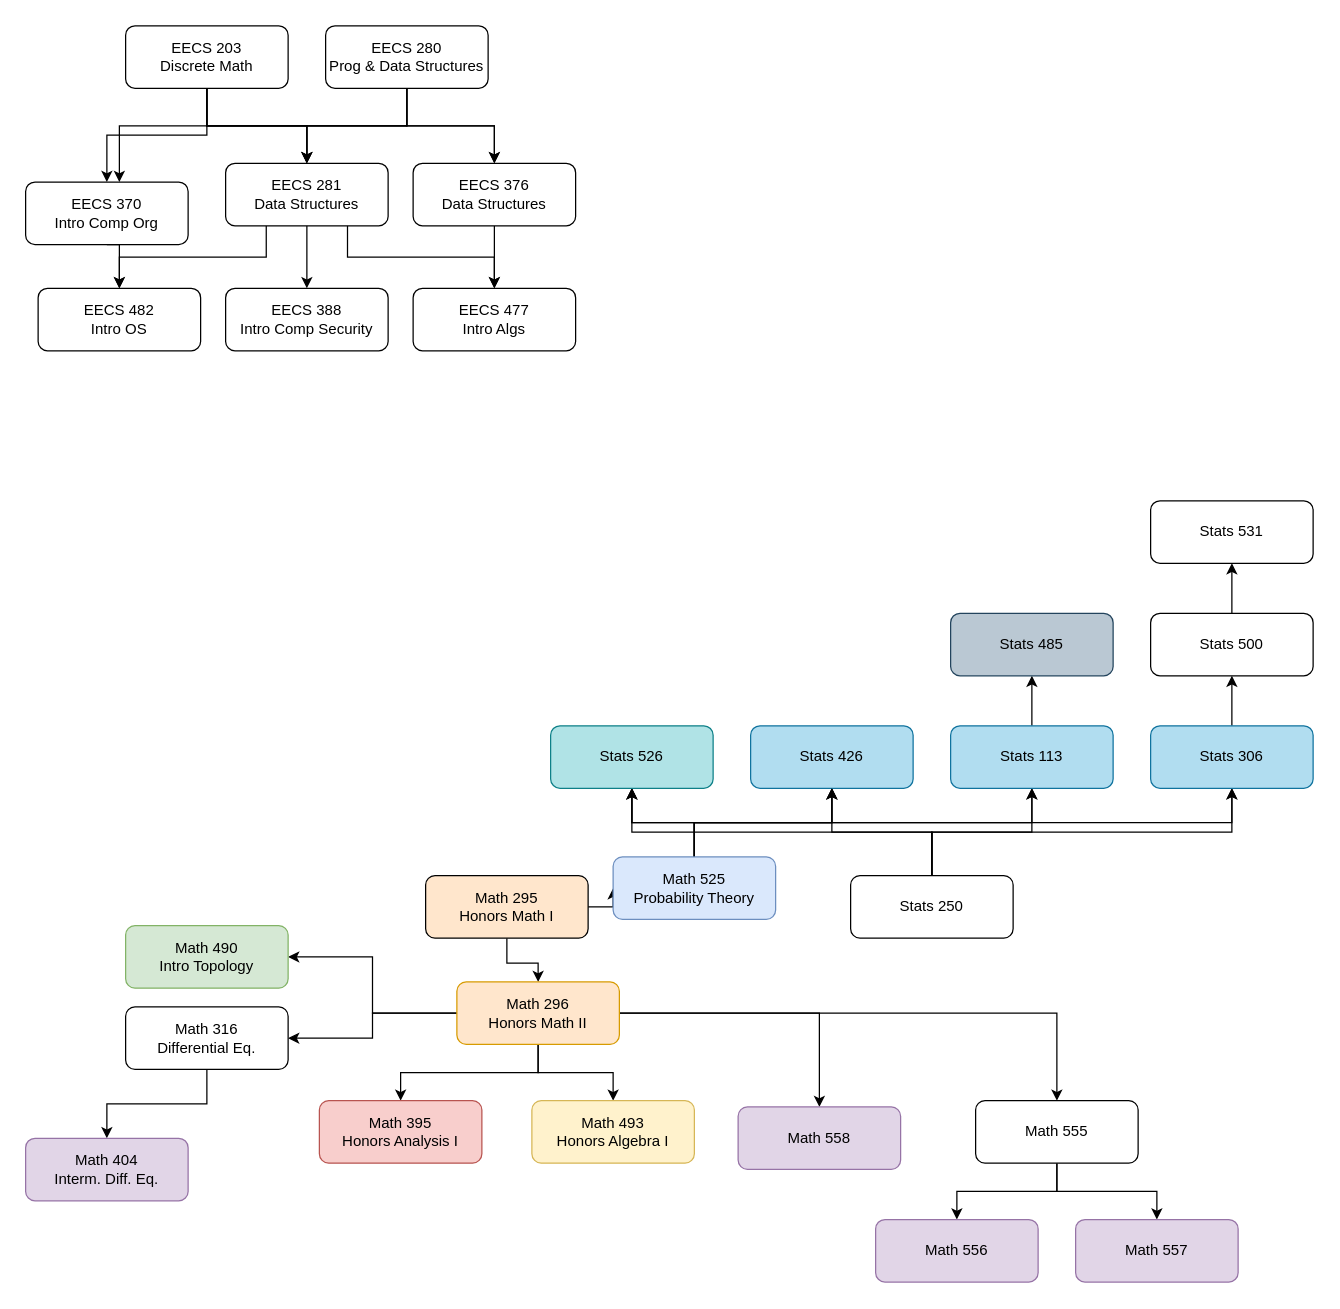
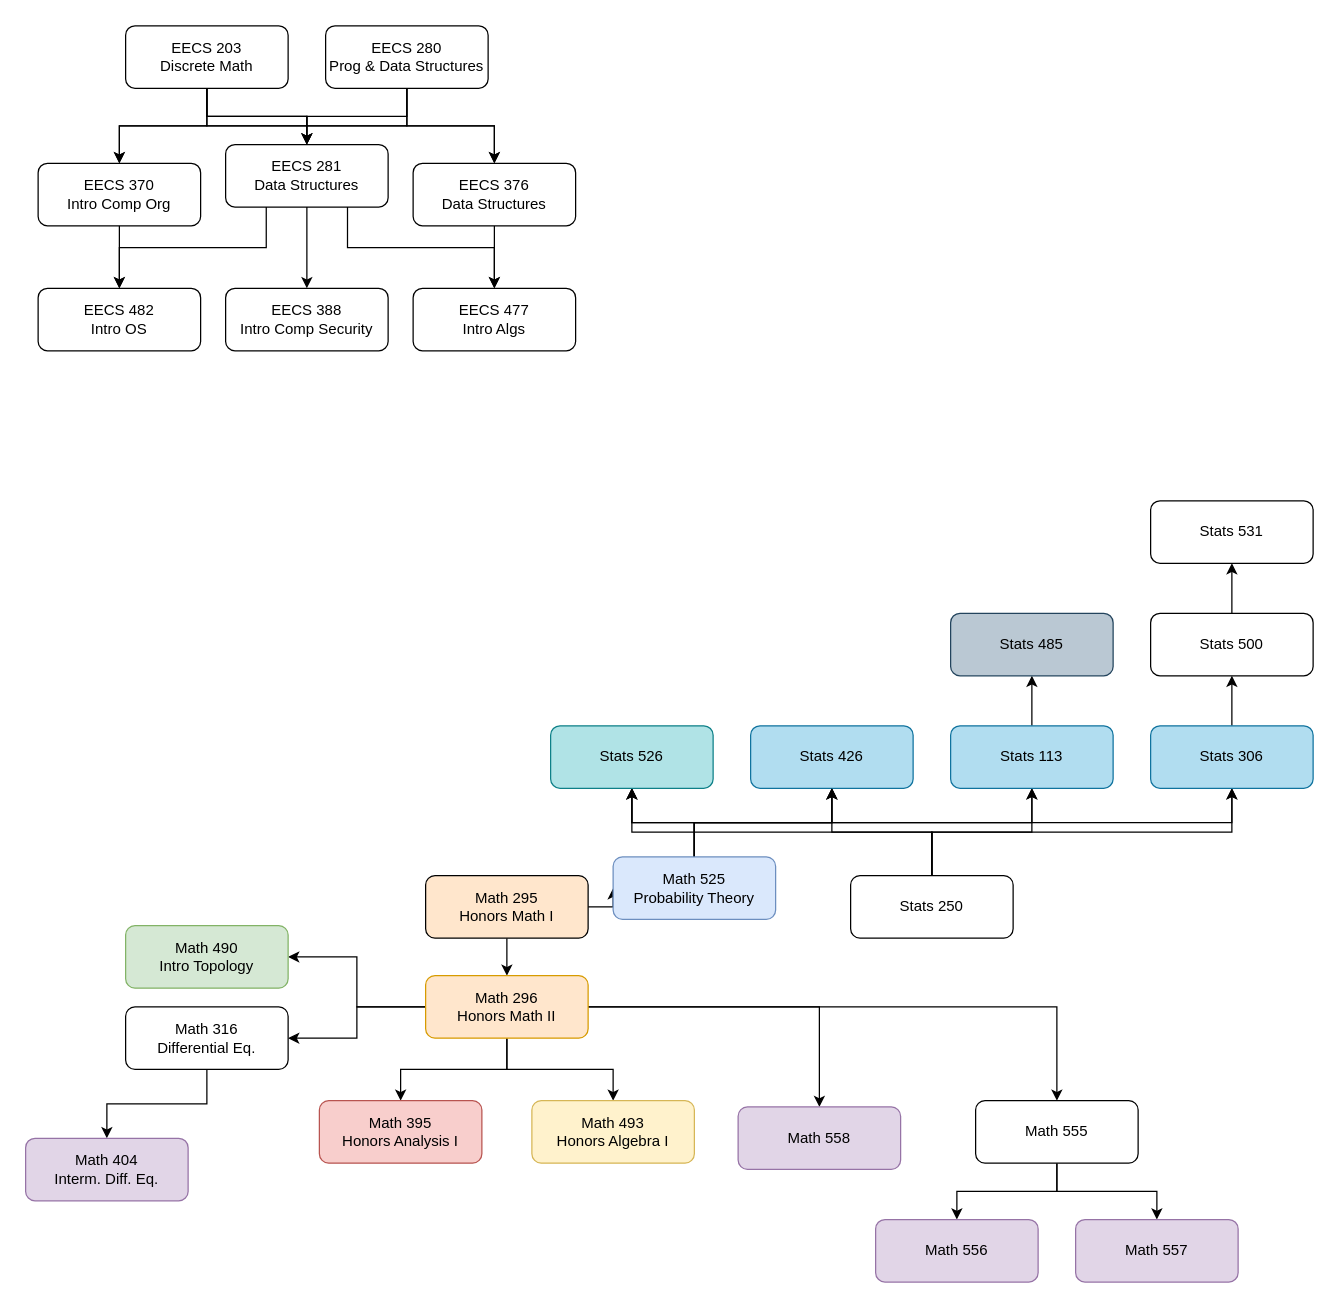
(307, 194) -> (307, 176)
(107, 213) -> (119, 194)
(538, 1013) -> (507, 1007)
